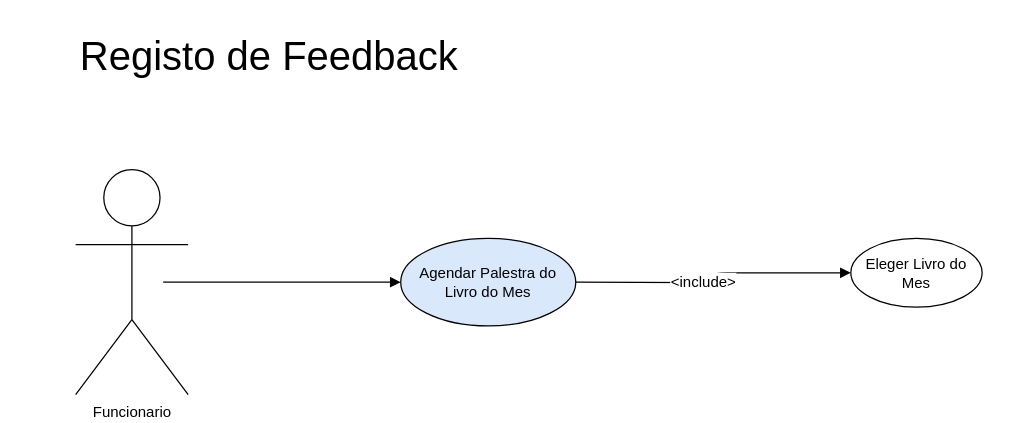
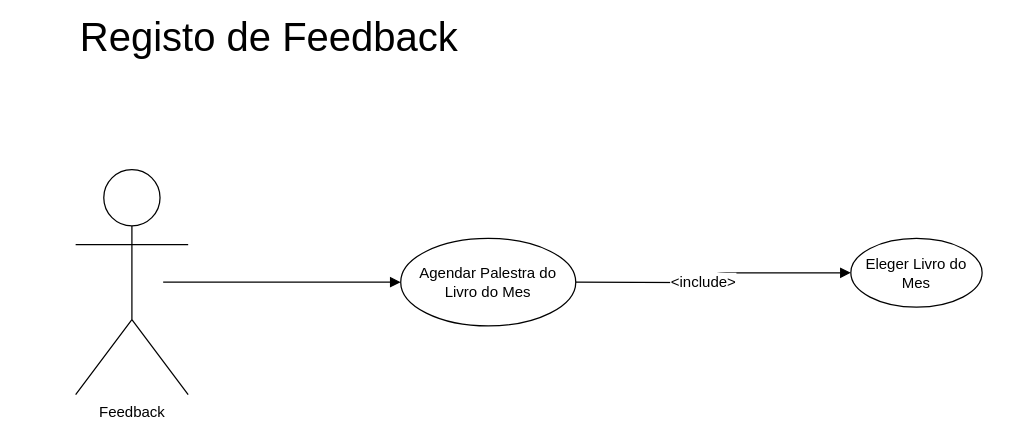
(269, 57) -> (269, 38)
(488, 282) -> (488, 282)
(133, 412) -> (133, 412)
